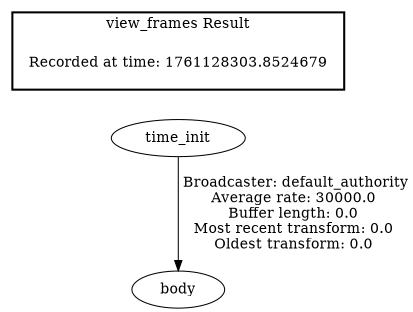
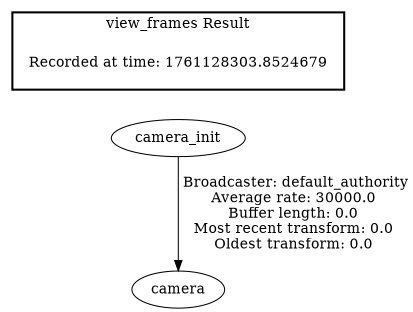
(178, 138) -> (178, 138)
(178, 290) -> (178, 290)
